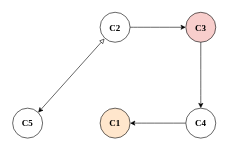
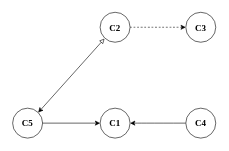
(155, 27) -> (155, 27)
(201, 27) -> (201, 27)
(201, 104) -> none
none -> (94, 123)
(115, 123) -> (115, 123)
